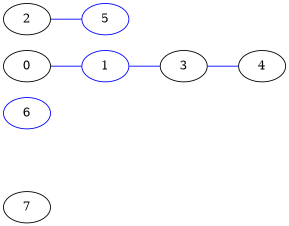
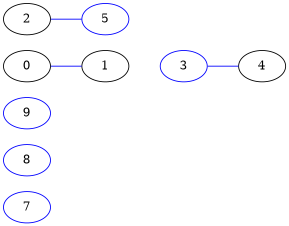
(105, 66) -> (105, 66)
(145, 66) -> none
(184, 66) -> (184, 66)
(27, 113) -> (27, 113)
none -> (27, 160)
(27, 207) -> (27, 207)
